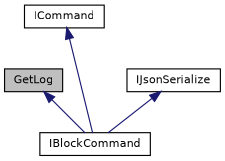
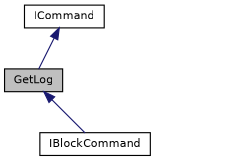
(174, 80) -> none
(81, 86) -> (46, 54)
